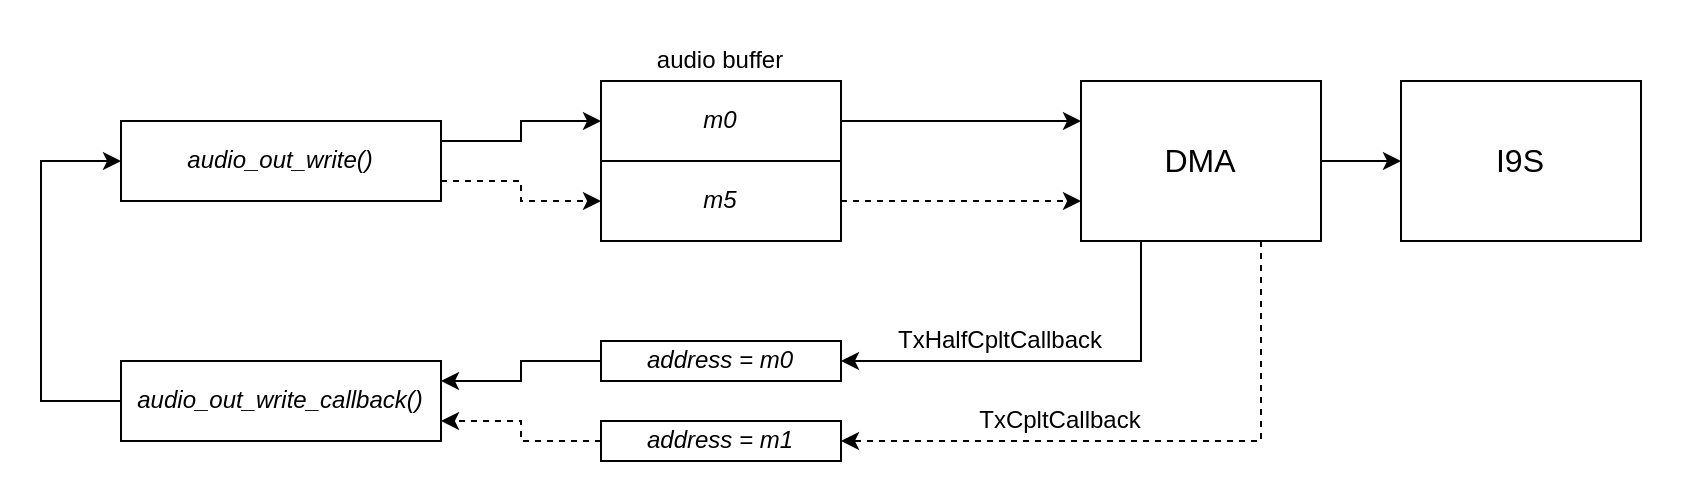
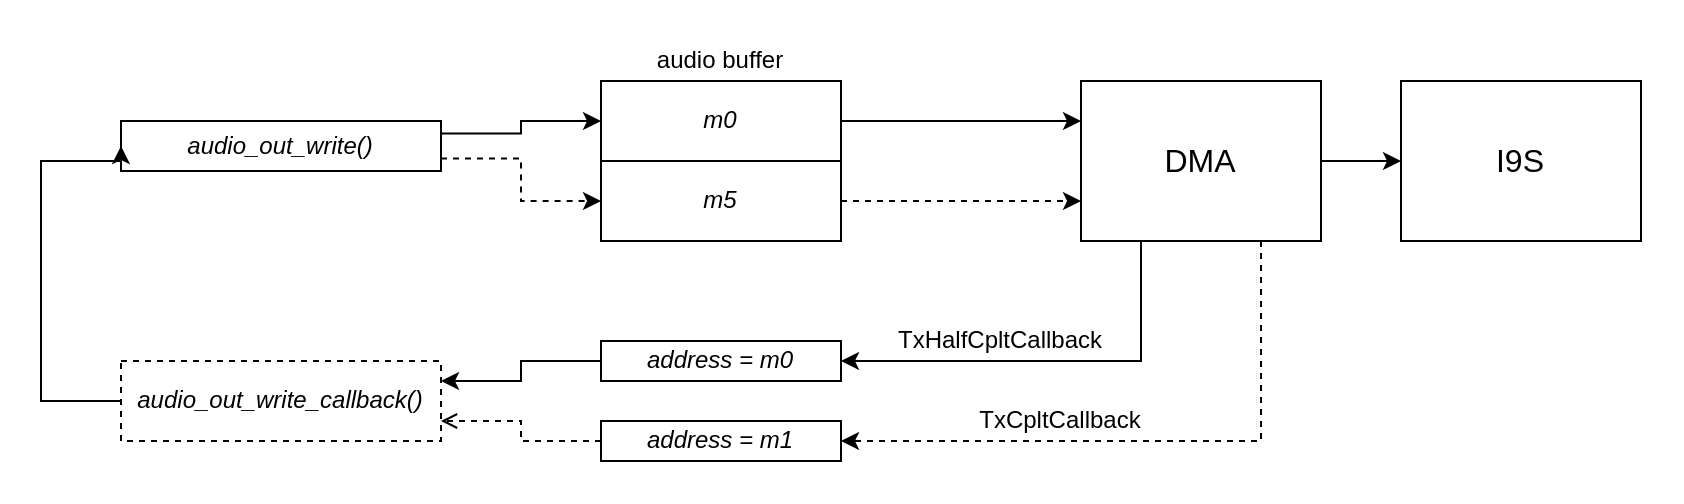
(281, 161) -> (281, 146)
(281, 401) -> (281, 401)
(456, 421) -> (453, 421)
